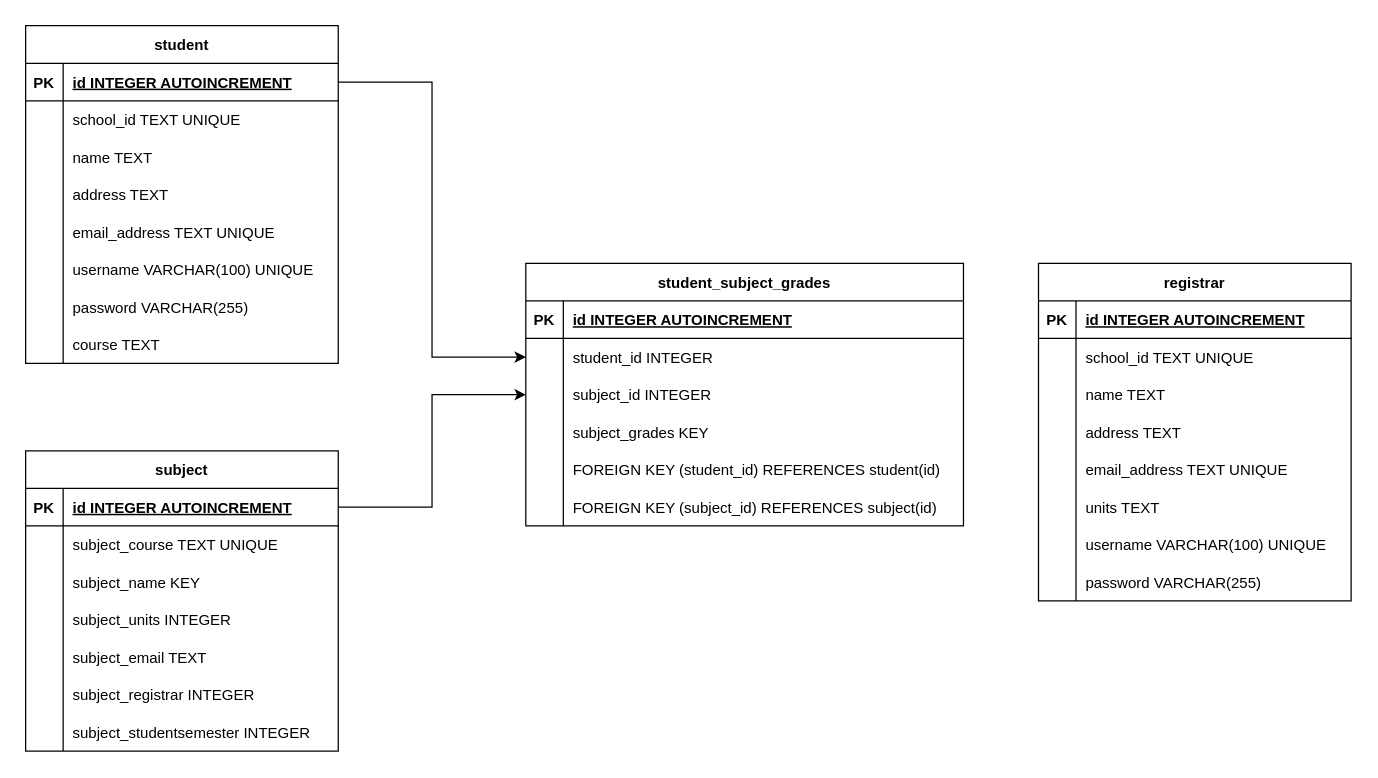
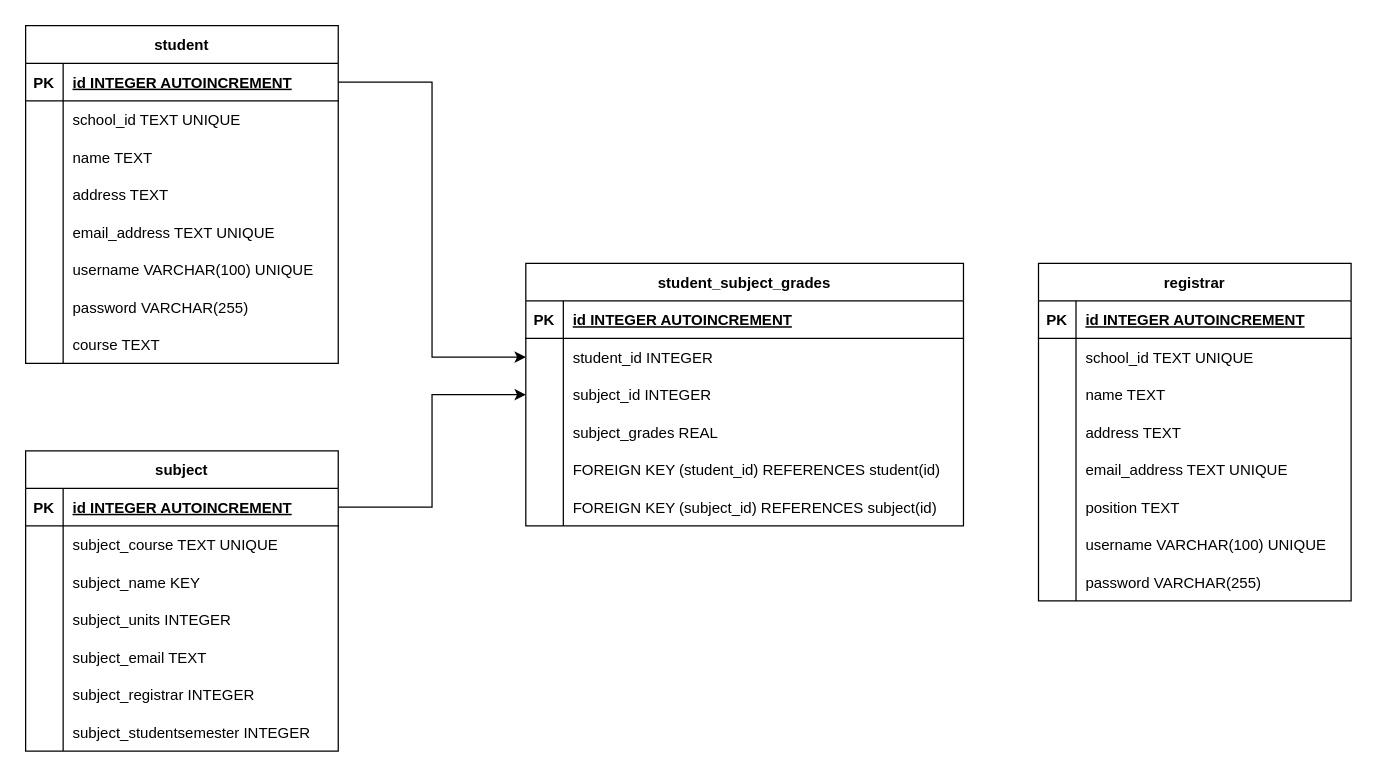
(646, 433) -> (650, 433)
(1123, 508) -> (1134, 508)
